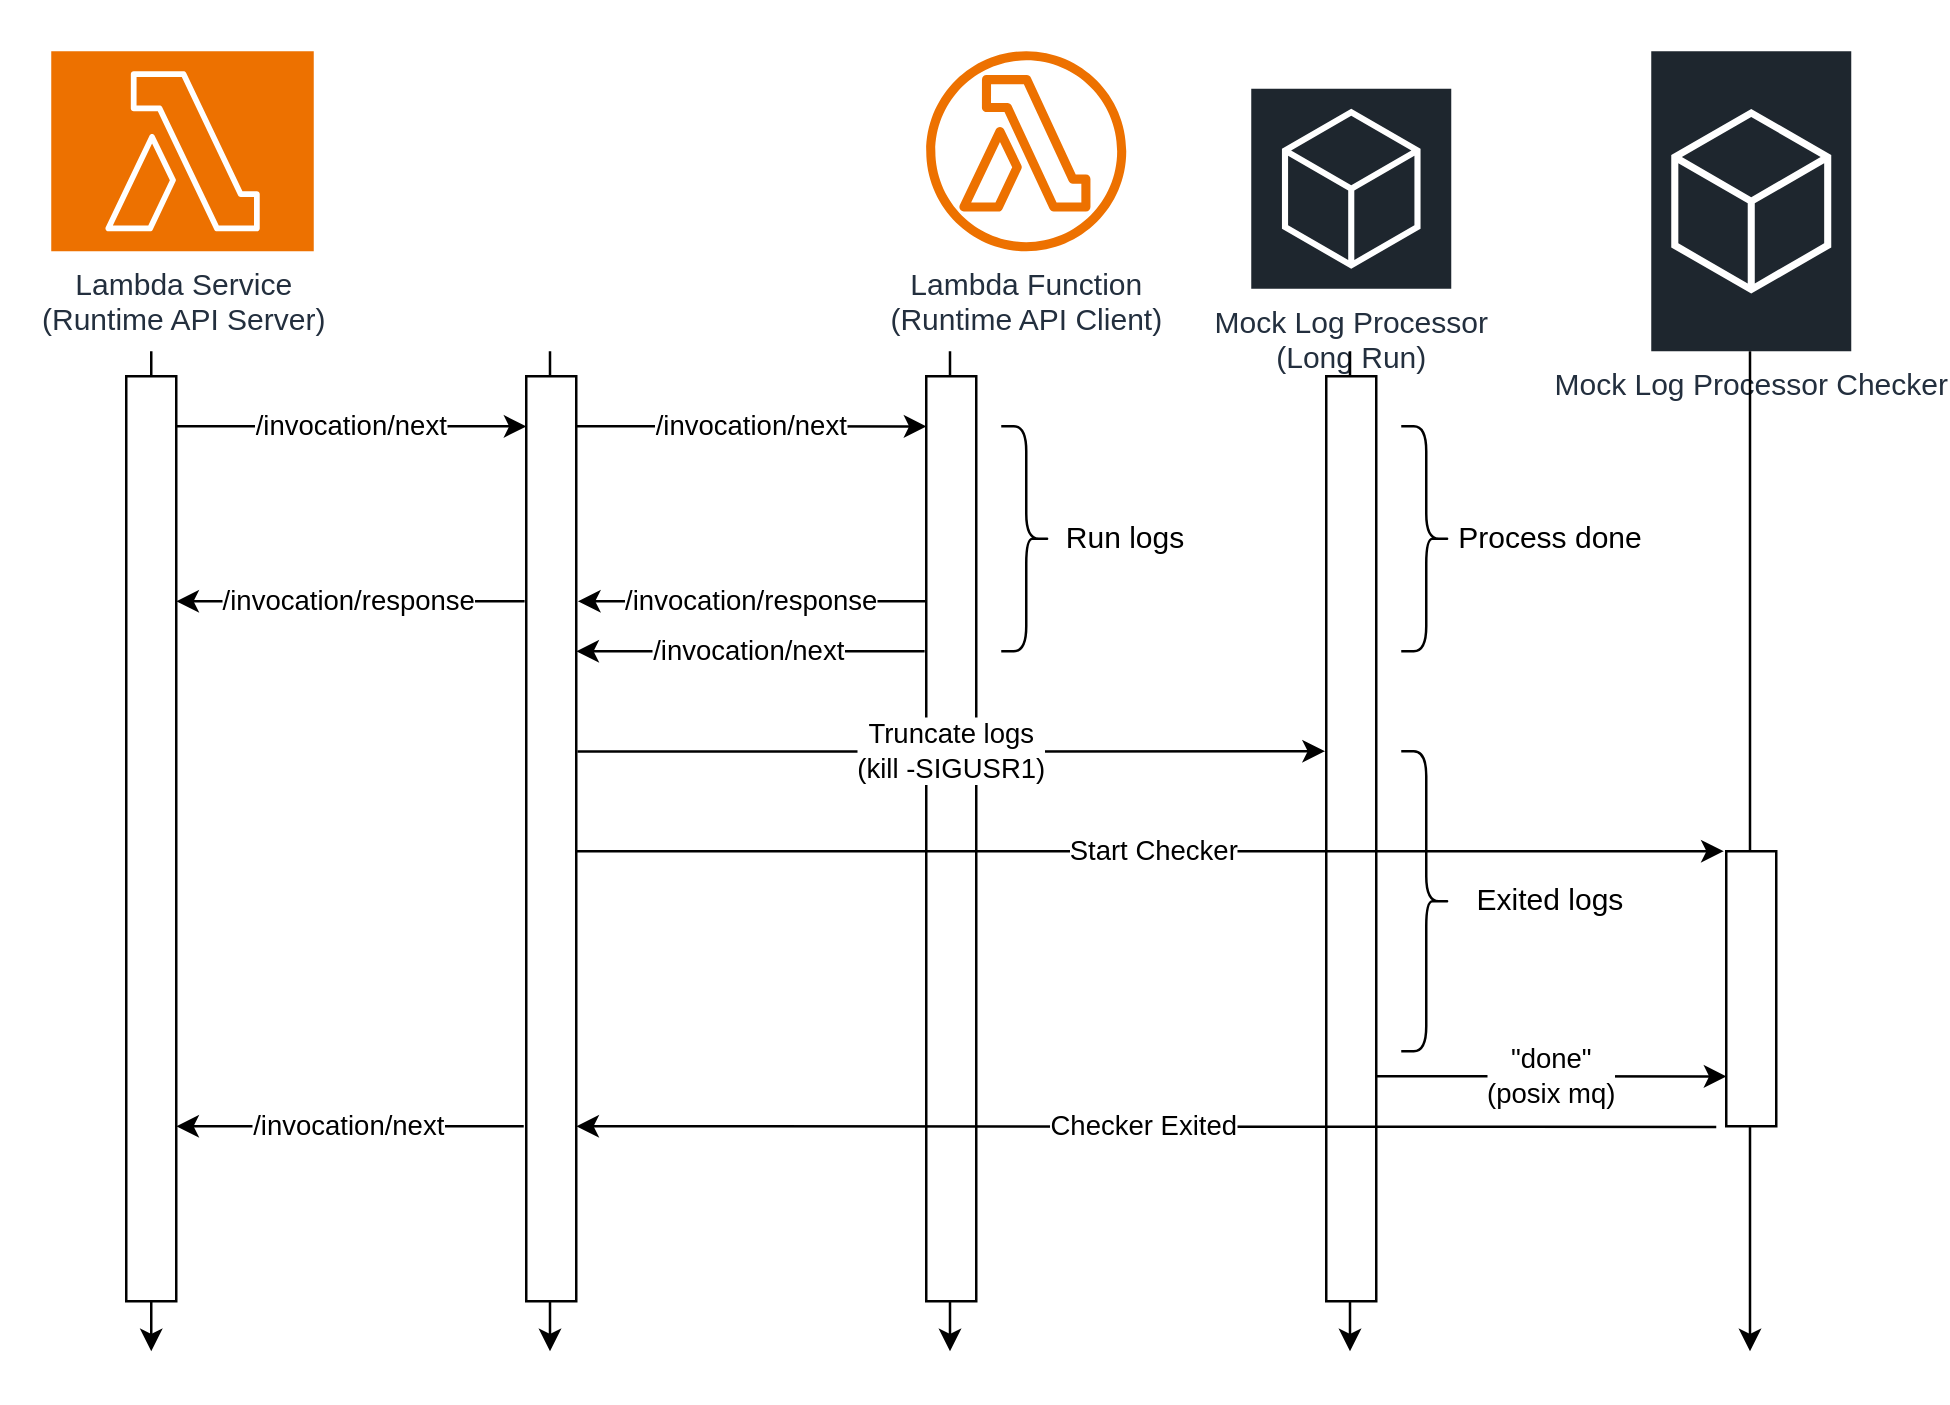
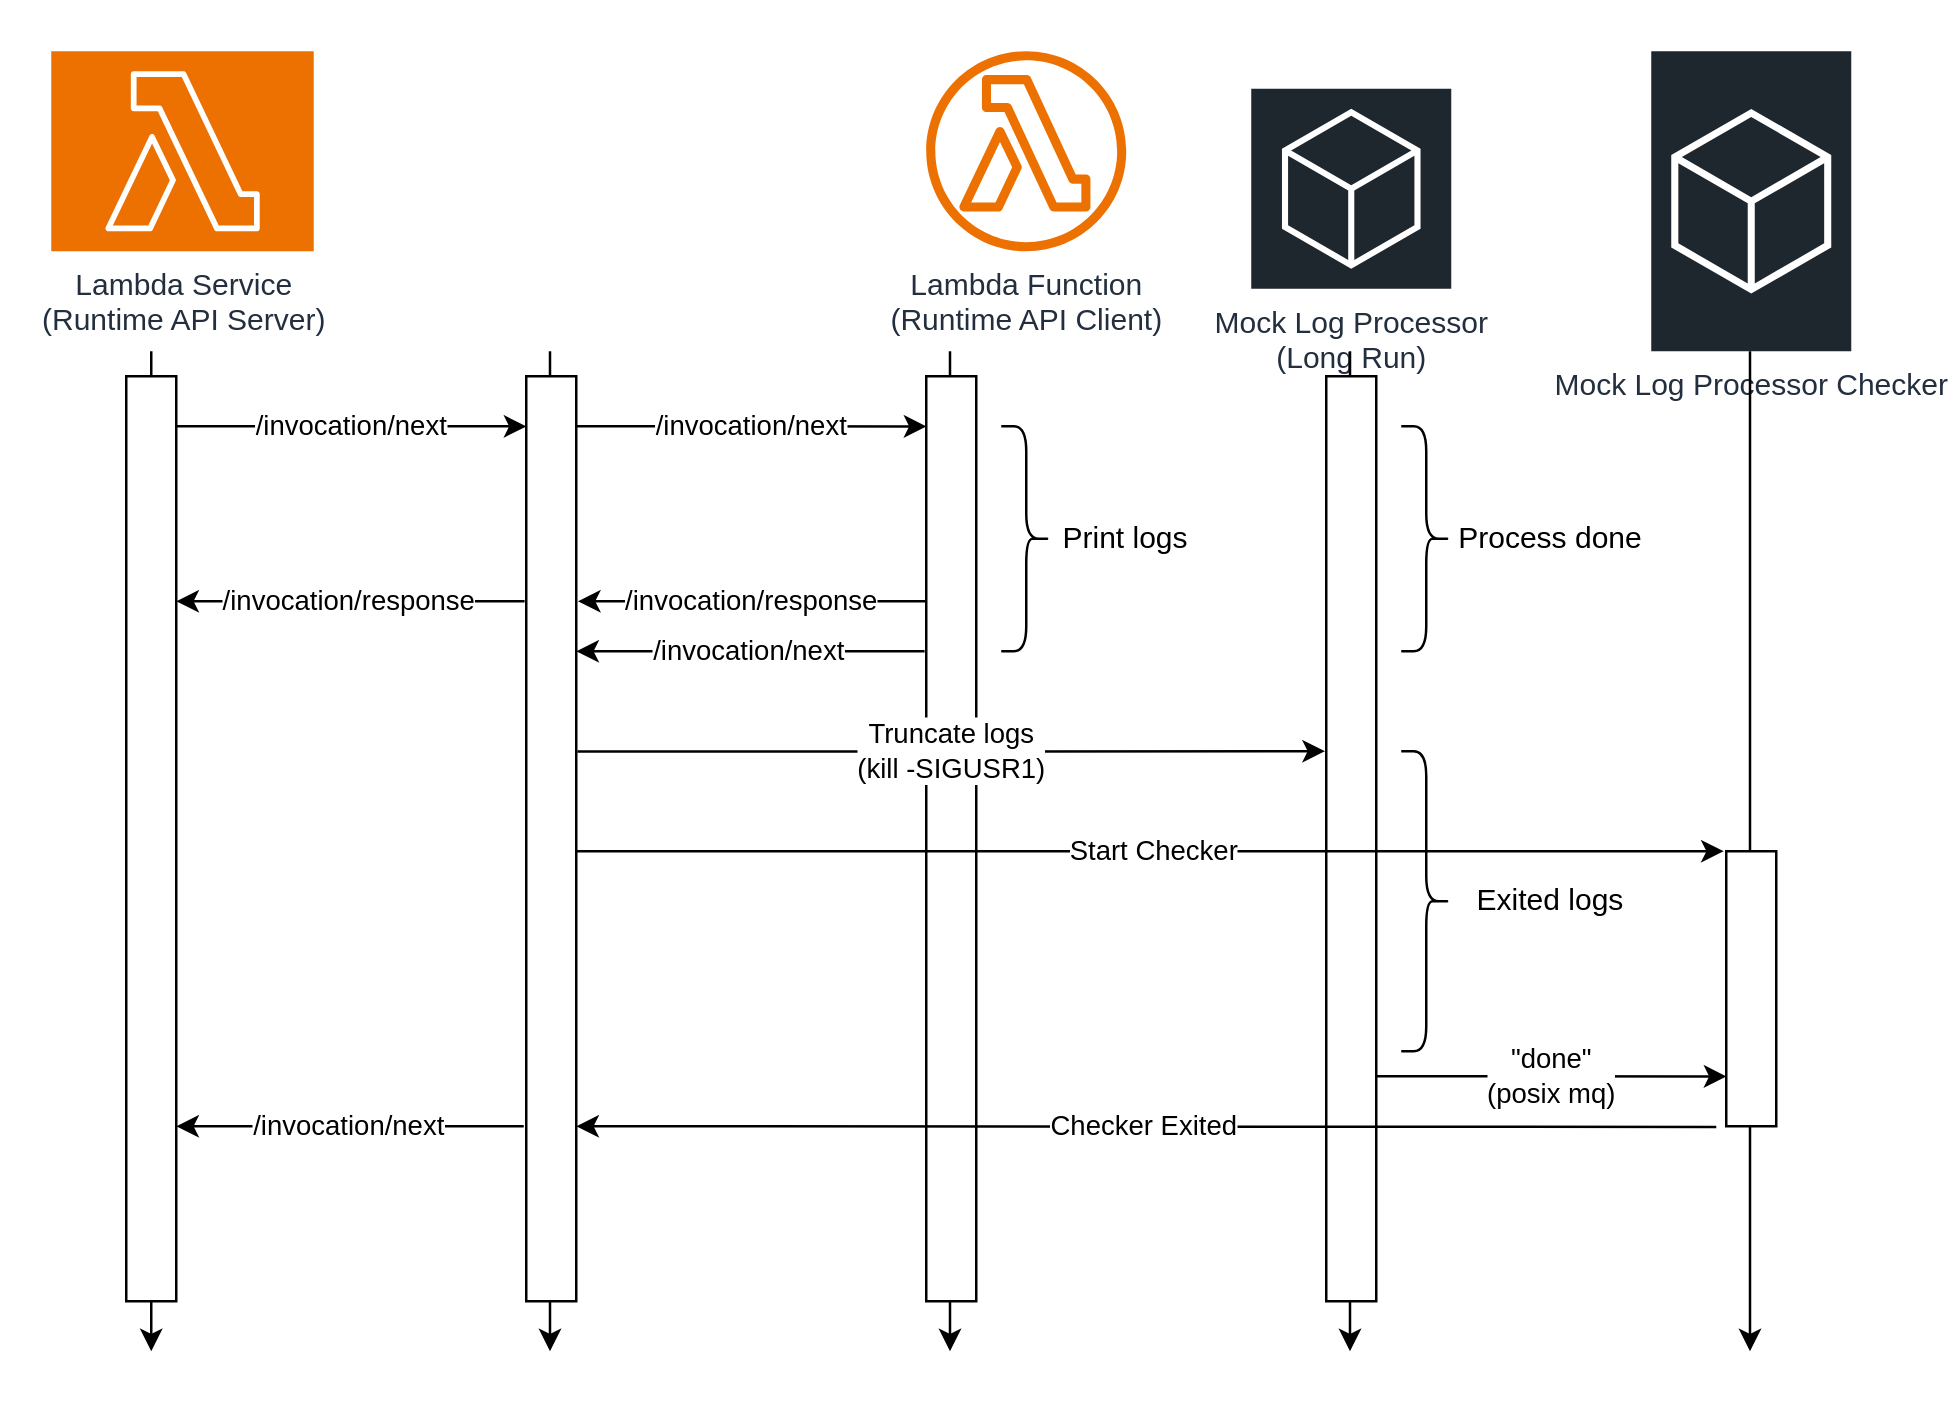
(1126, 539) -> (1126, 539)
